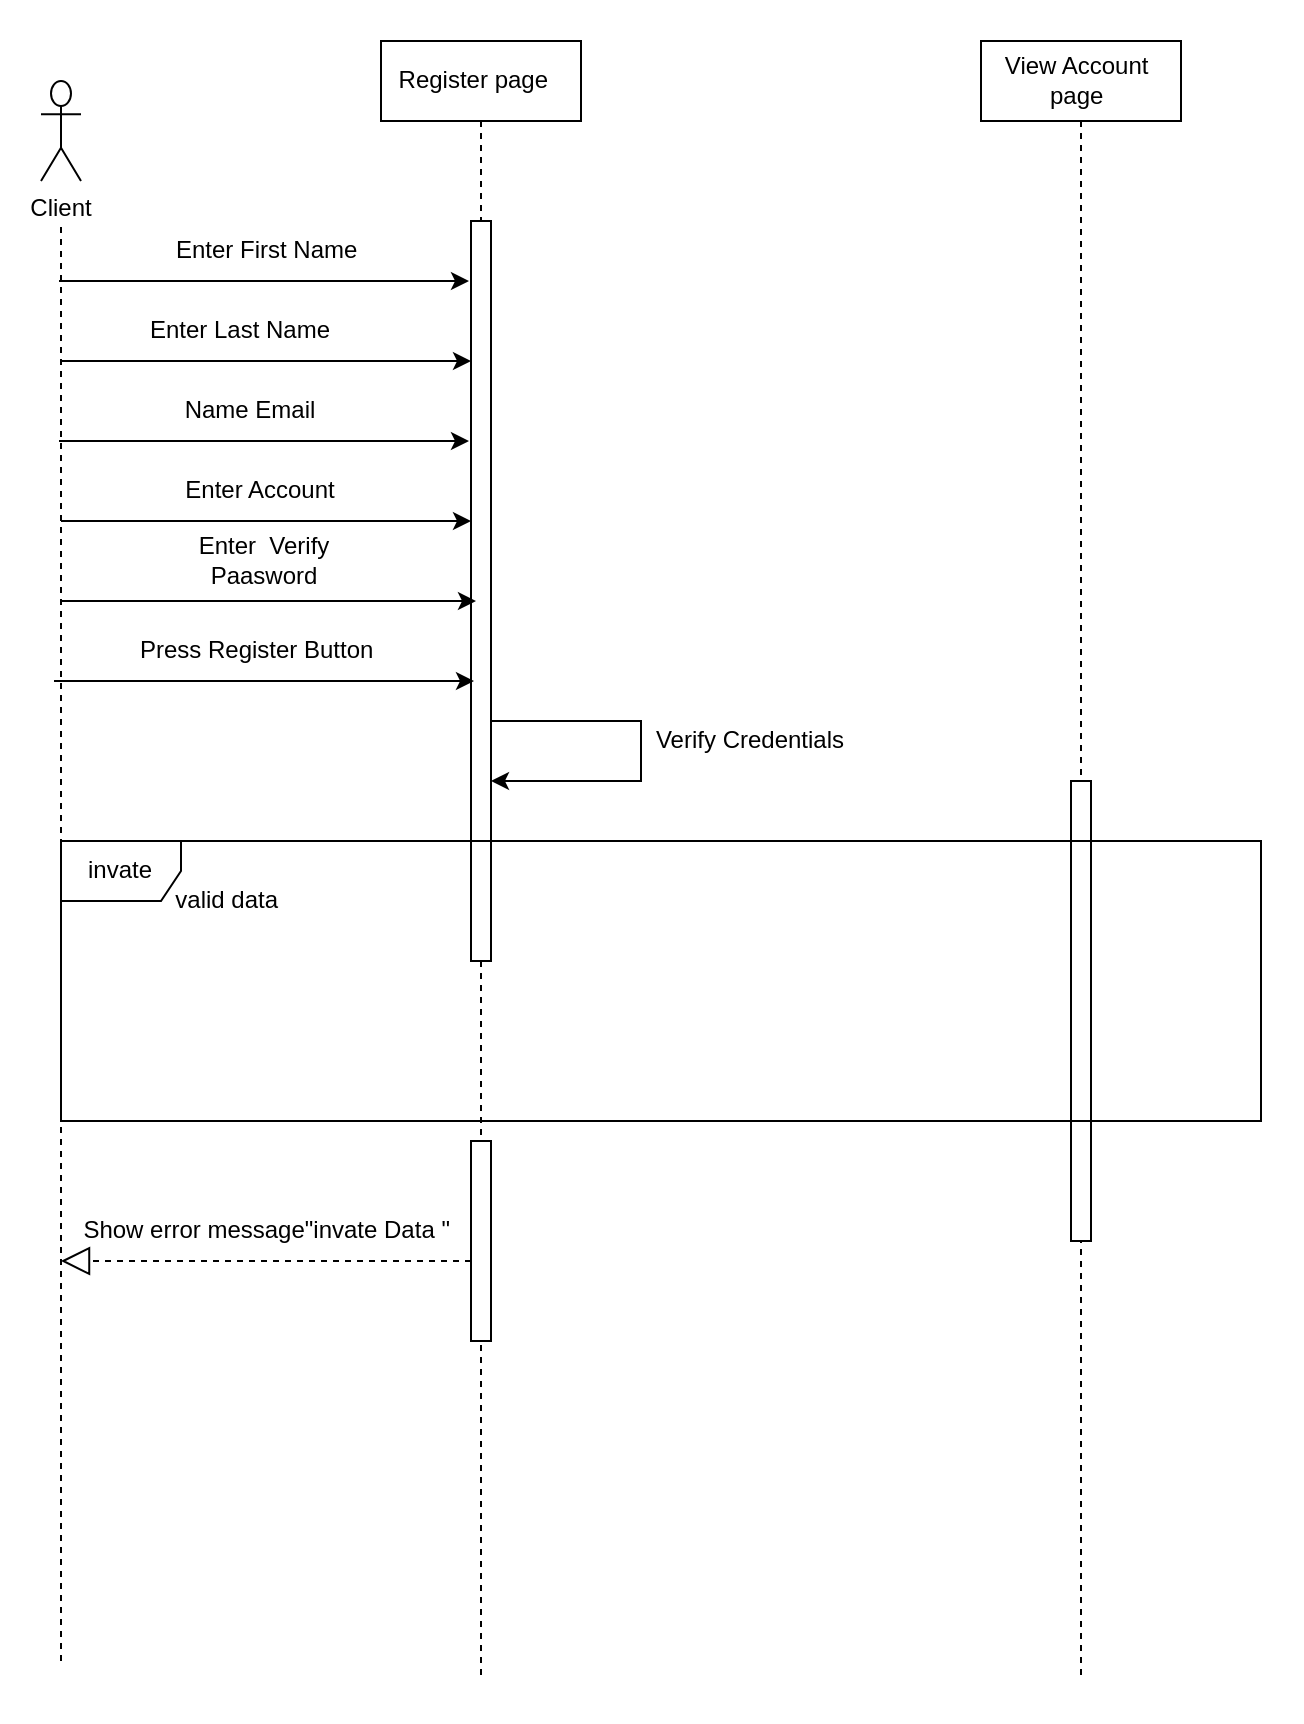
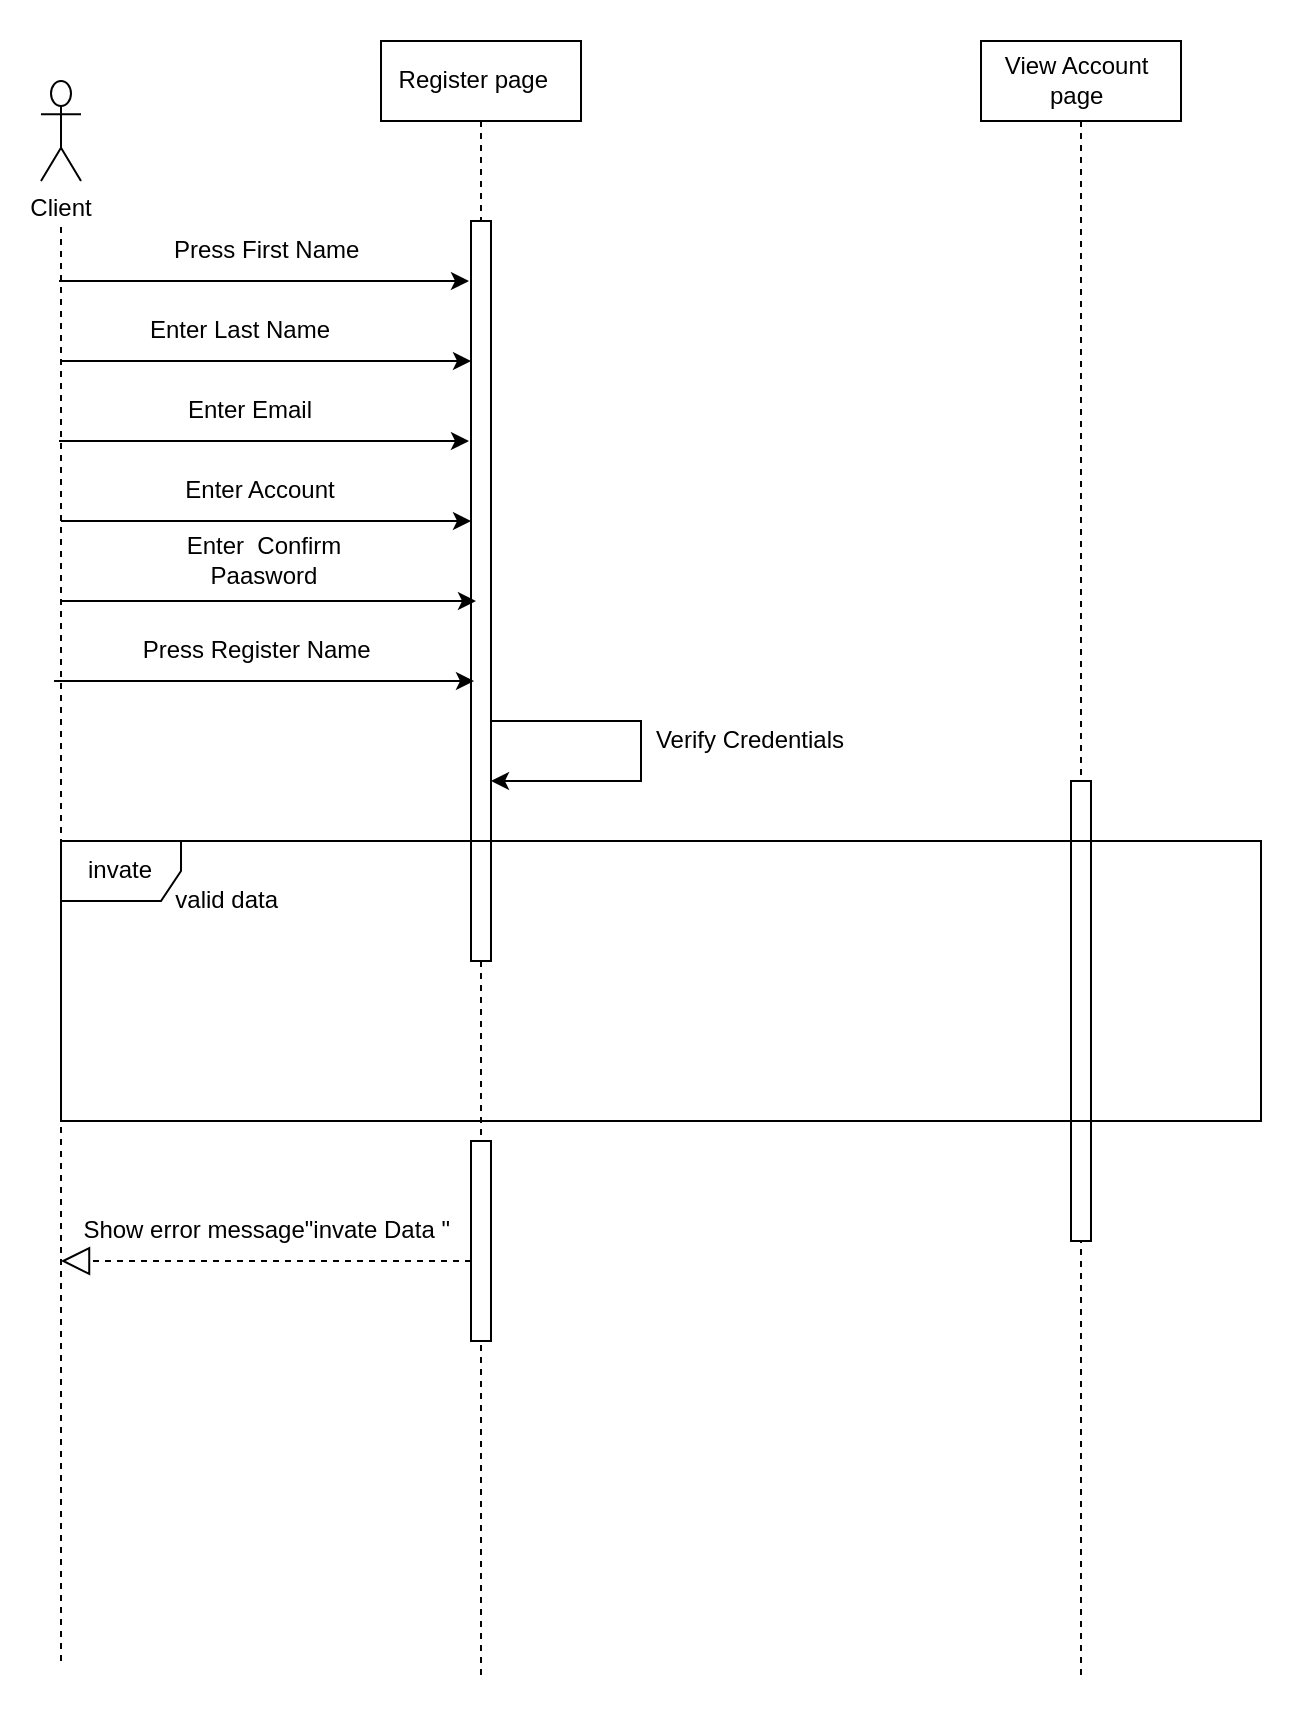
(271, 251) -> (271, 251)
(251, 411) -> (251, 411)
(265, 561) -> (265, 561)
(261, 651) -> (261, 651)
